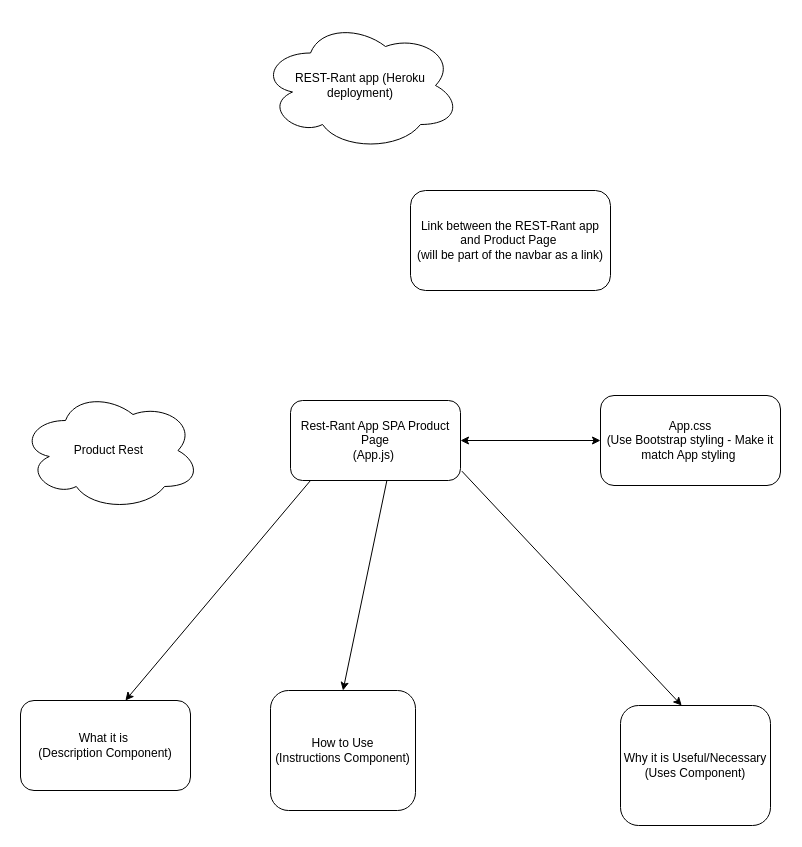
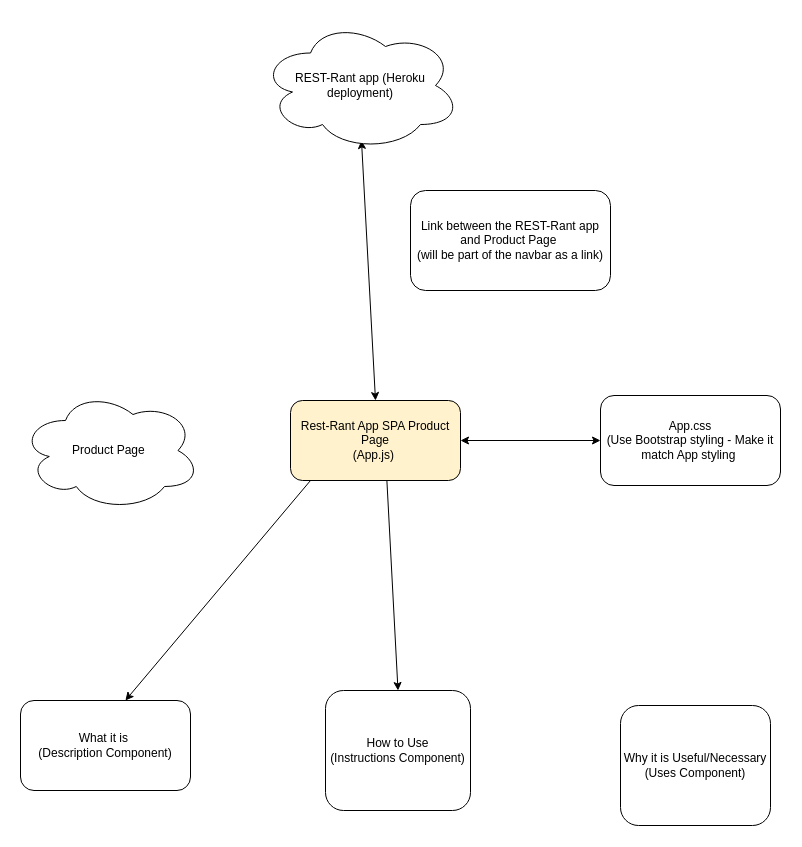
none -> (369, 271)
(376, 441) -> (376, 441)
(111, 451) -> (111, 451)
(570, 586) -> none
(343, 751) -> (398, 751)
